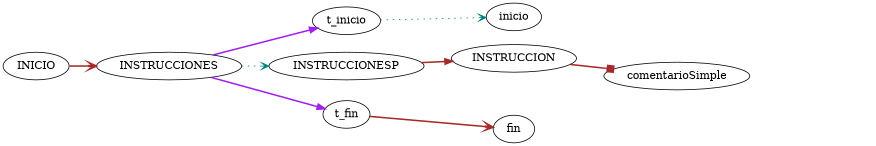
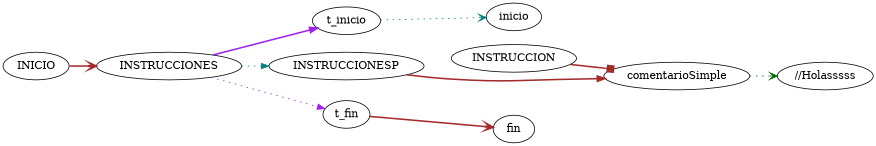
(433, 62) -> (502, 81)
(251, 66) -> (251, 66)
none -> (825, 76)
(264, 92) -> (264, 92)
